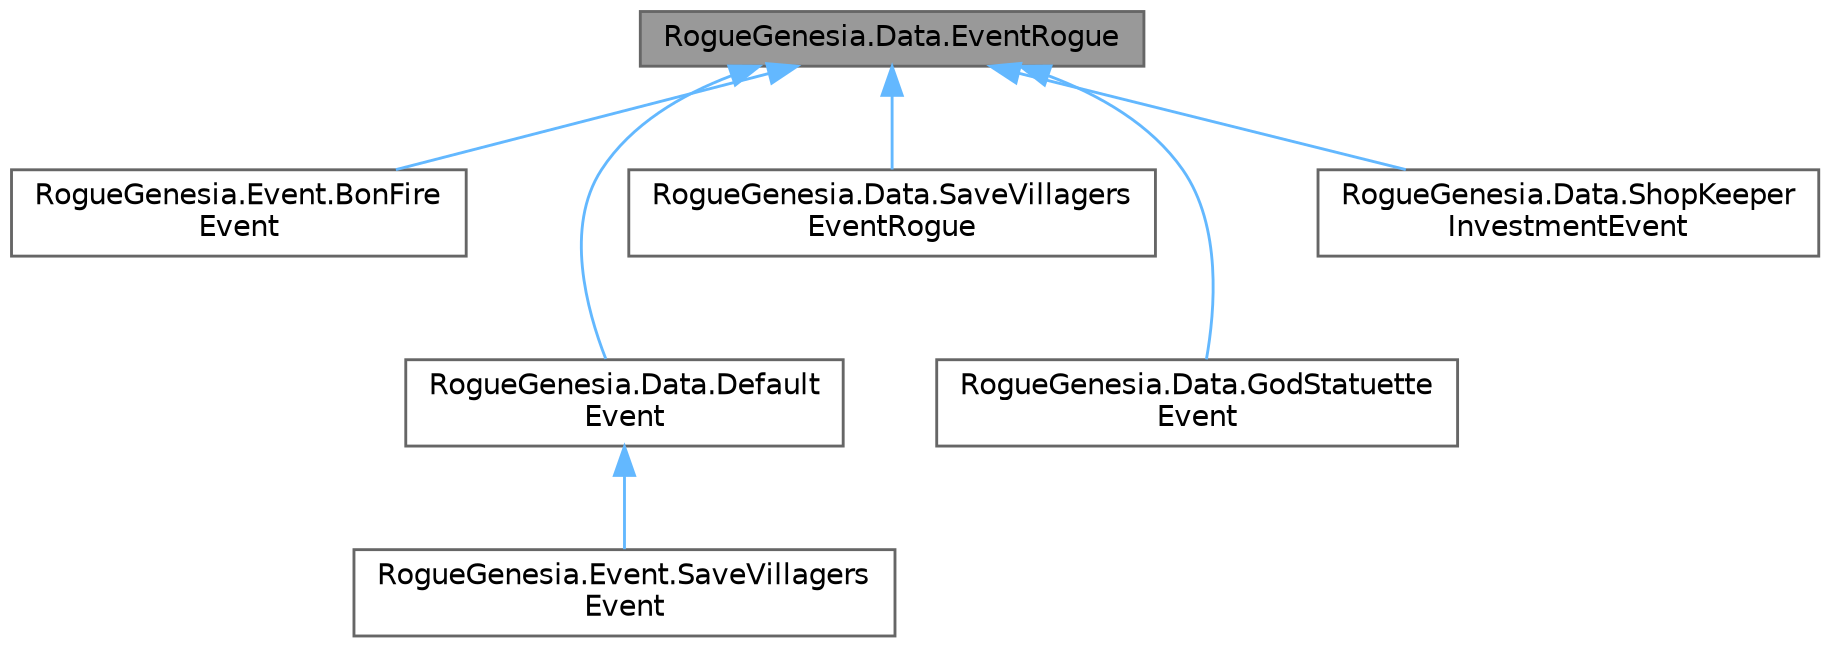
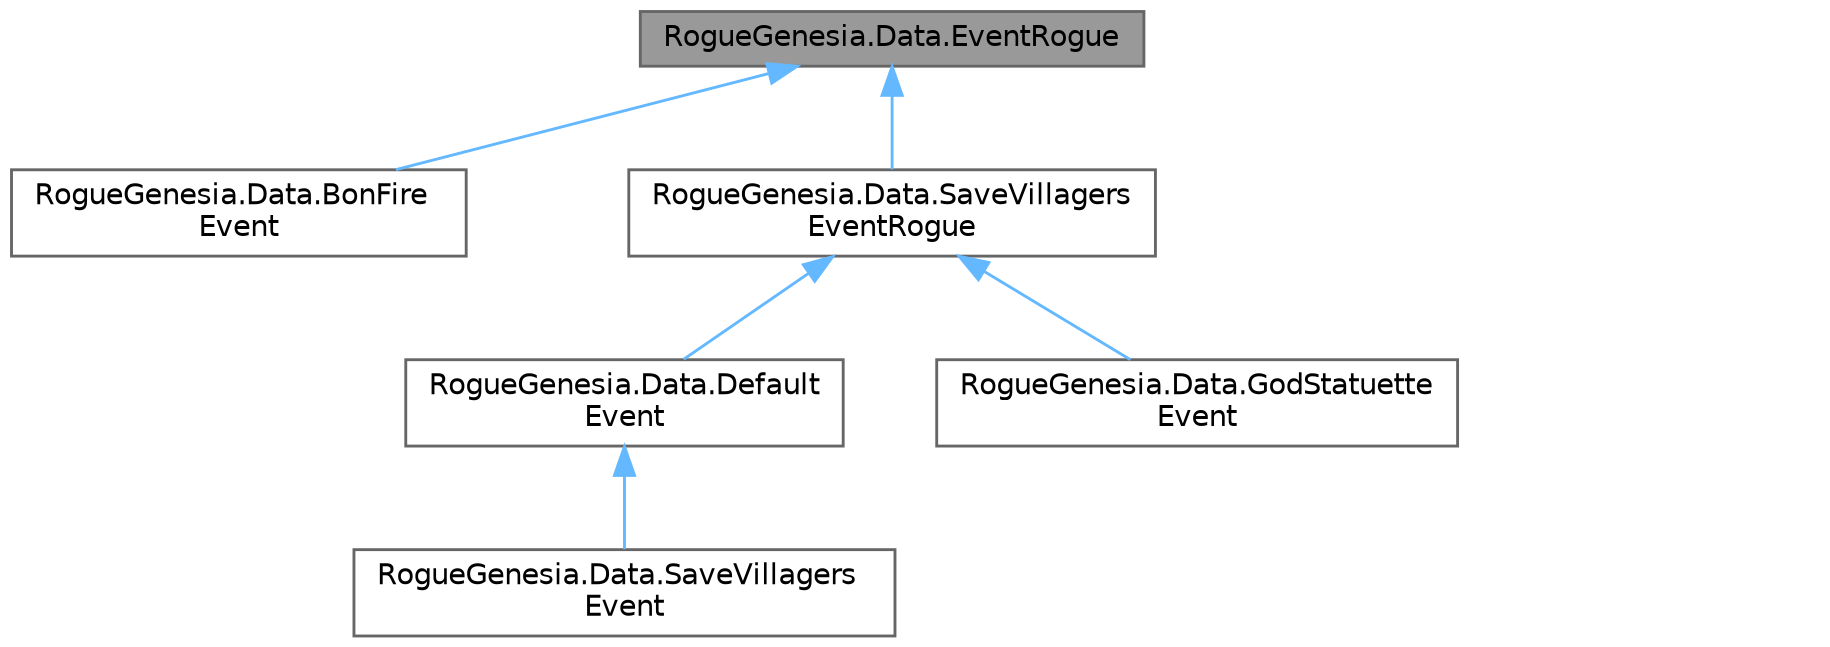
(1190, 183) -> (1057, 316)
(594, 184) -> (746, 316)
(239, 213) -> (239, 213)
(1568, 213) -> none
(624, 593) -> (624, 593)
